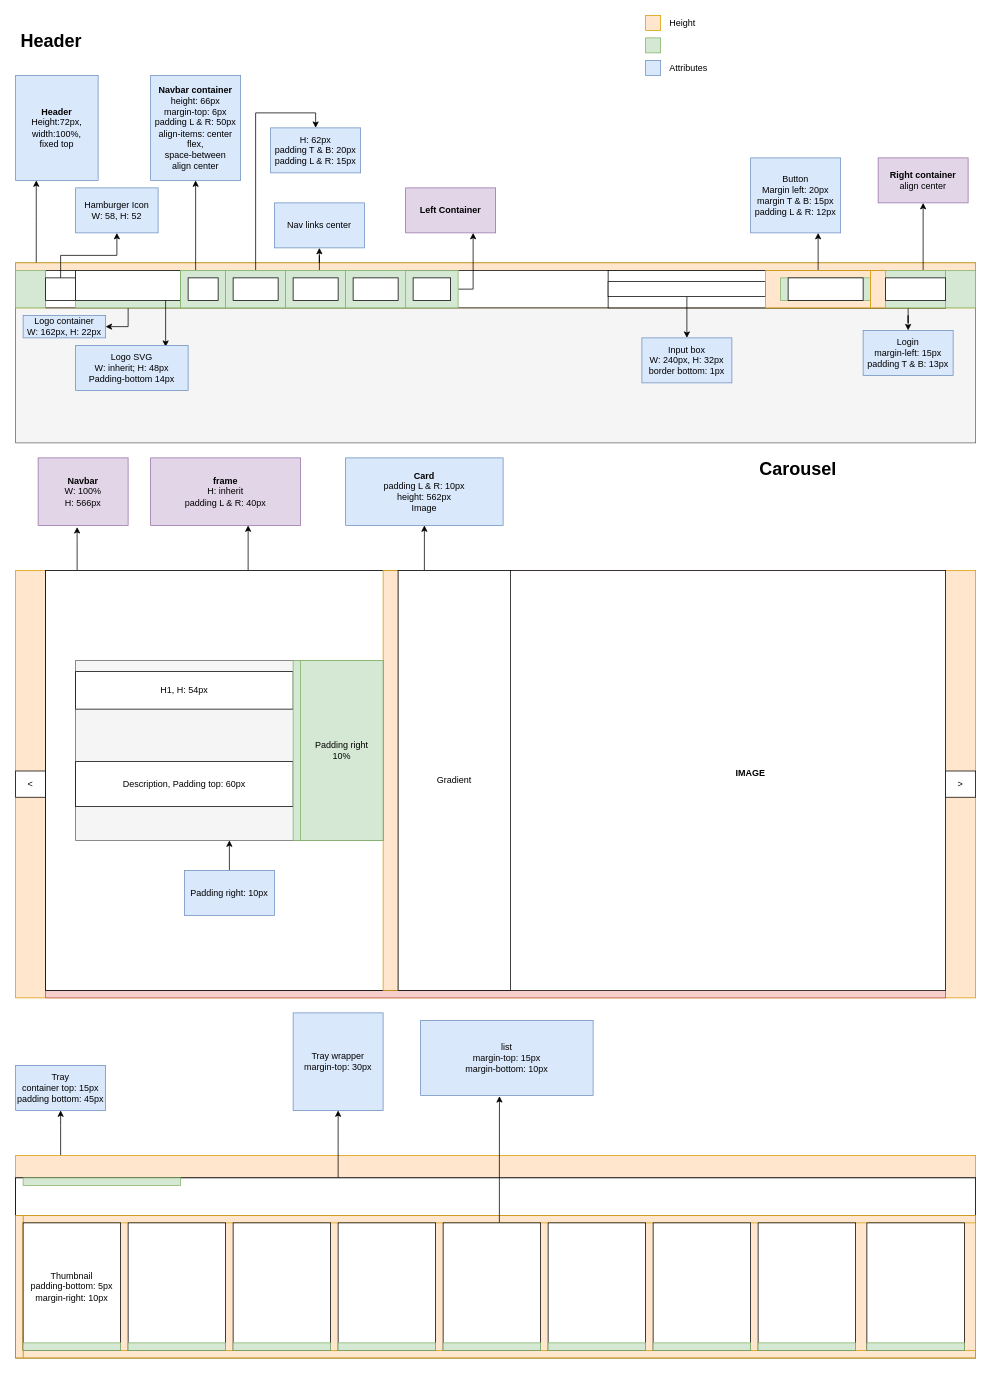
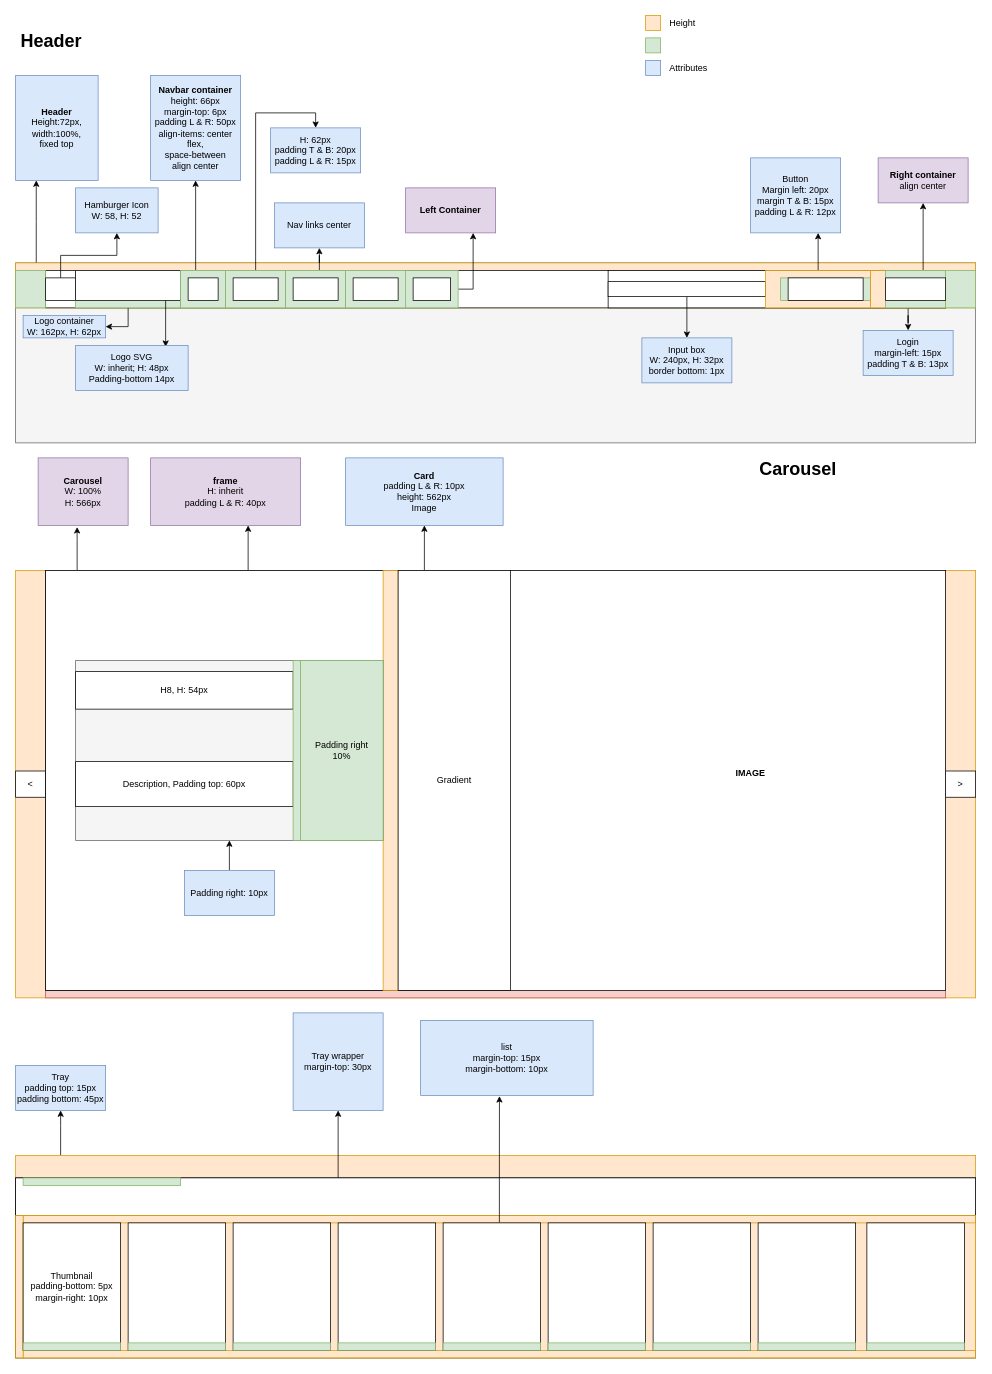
(64, 327) -> (64, 327)
(83, 492) -> (83, 492)
(184, 690) -> (184, 690)
(60, 1088) -> (60, 1088)
